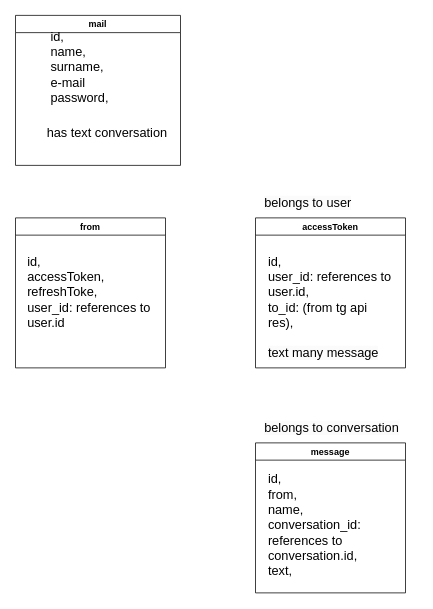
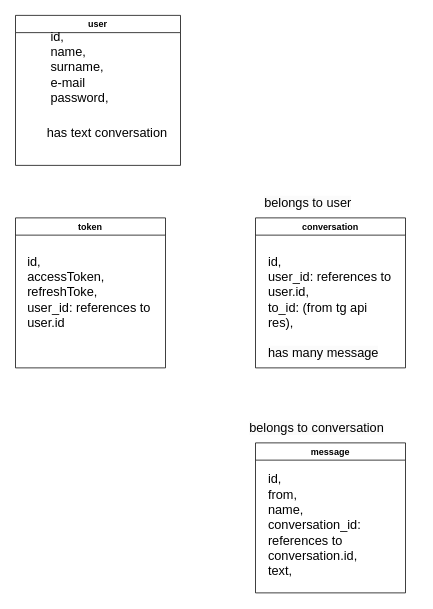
(98, 24) -> (98, 24)
(90, 227) -> (90, 227)
(330, 227) -> (330, 227)
(309, 341) -> (306, 341)
(338, 420) -> (323, 420)
